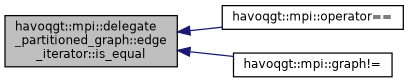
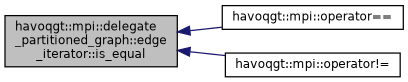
(313, 65) -> (313, 65)
